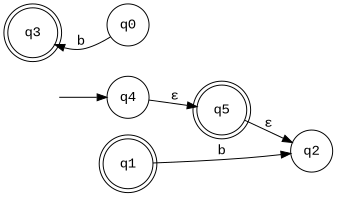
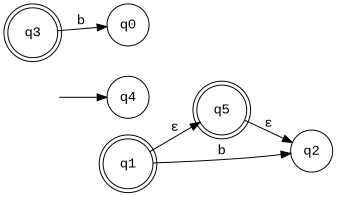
(89, 47) -> (77, 29)
(168, 103) -> (171, 139)
